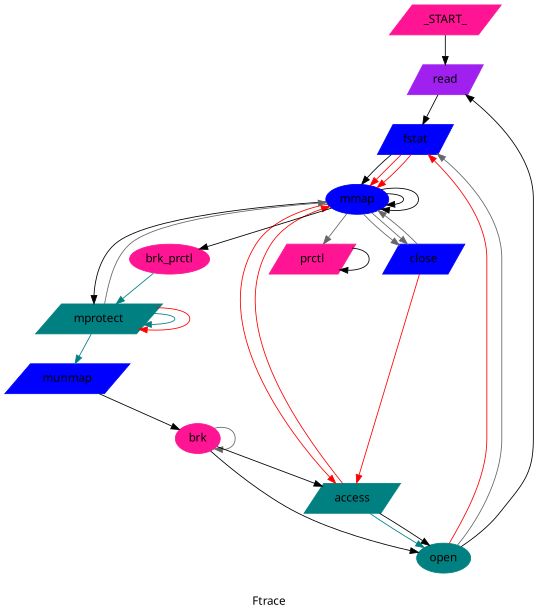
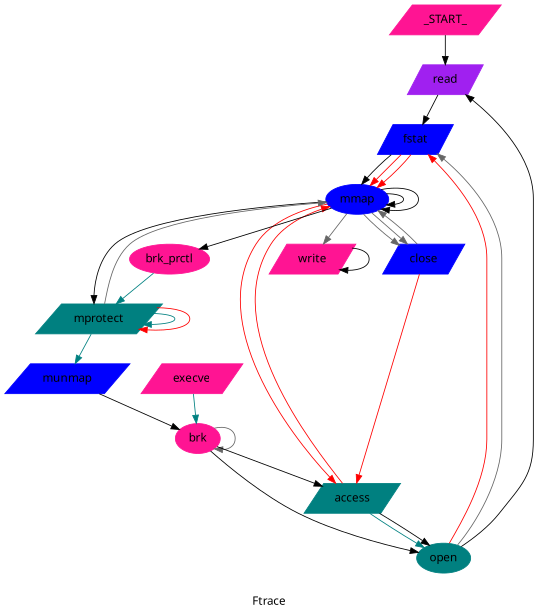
(312, 259) -> (312, 259)
none -> (192, 379)
